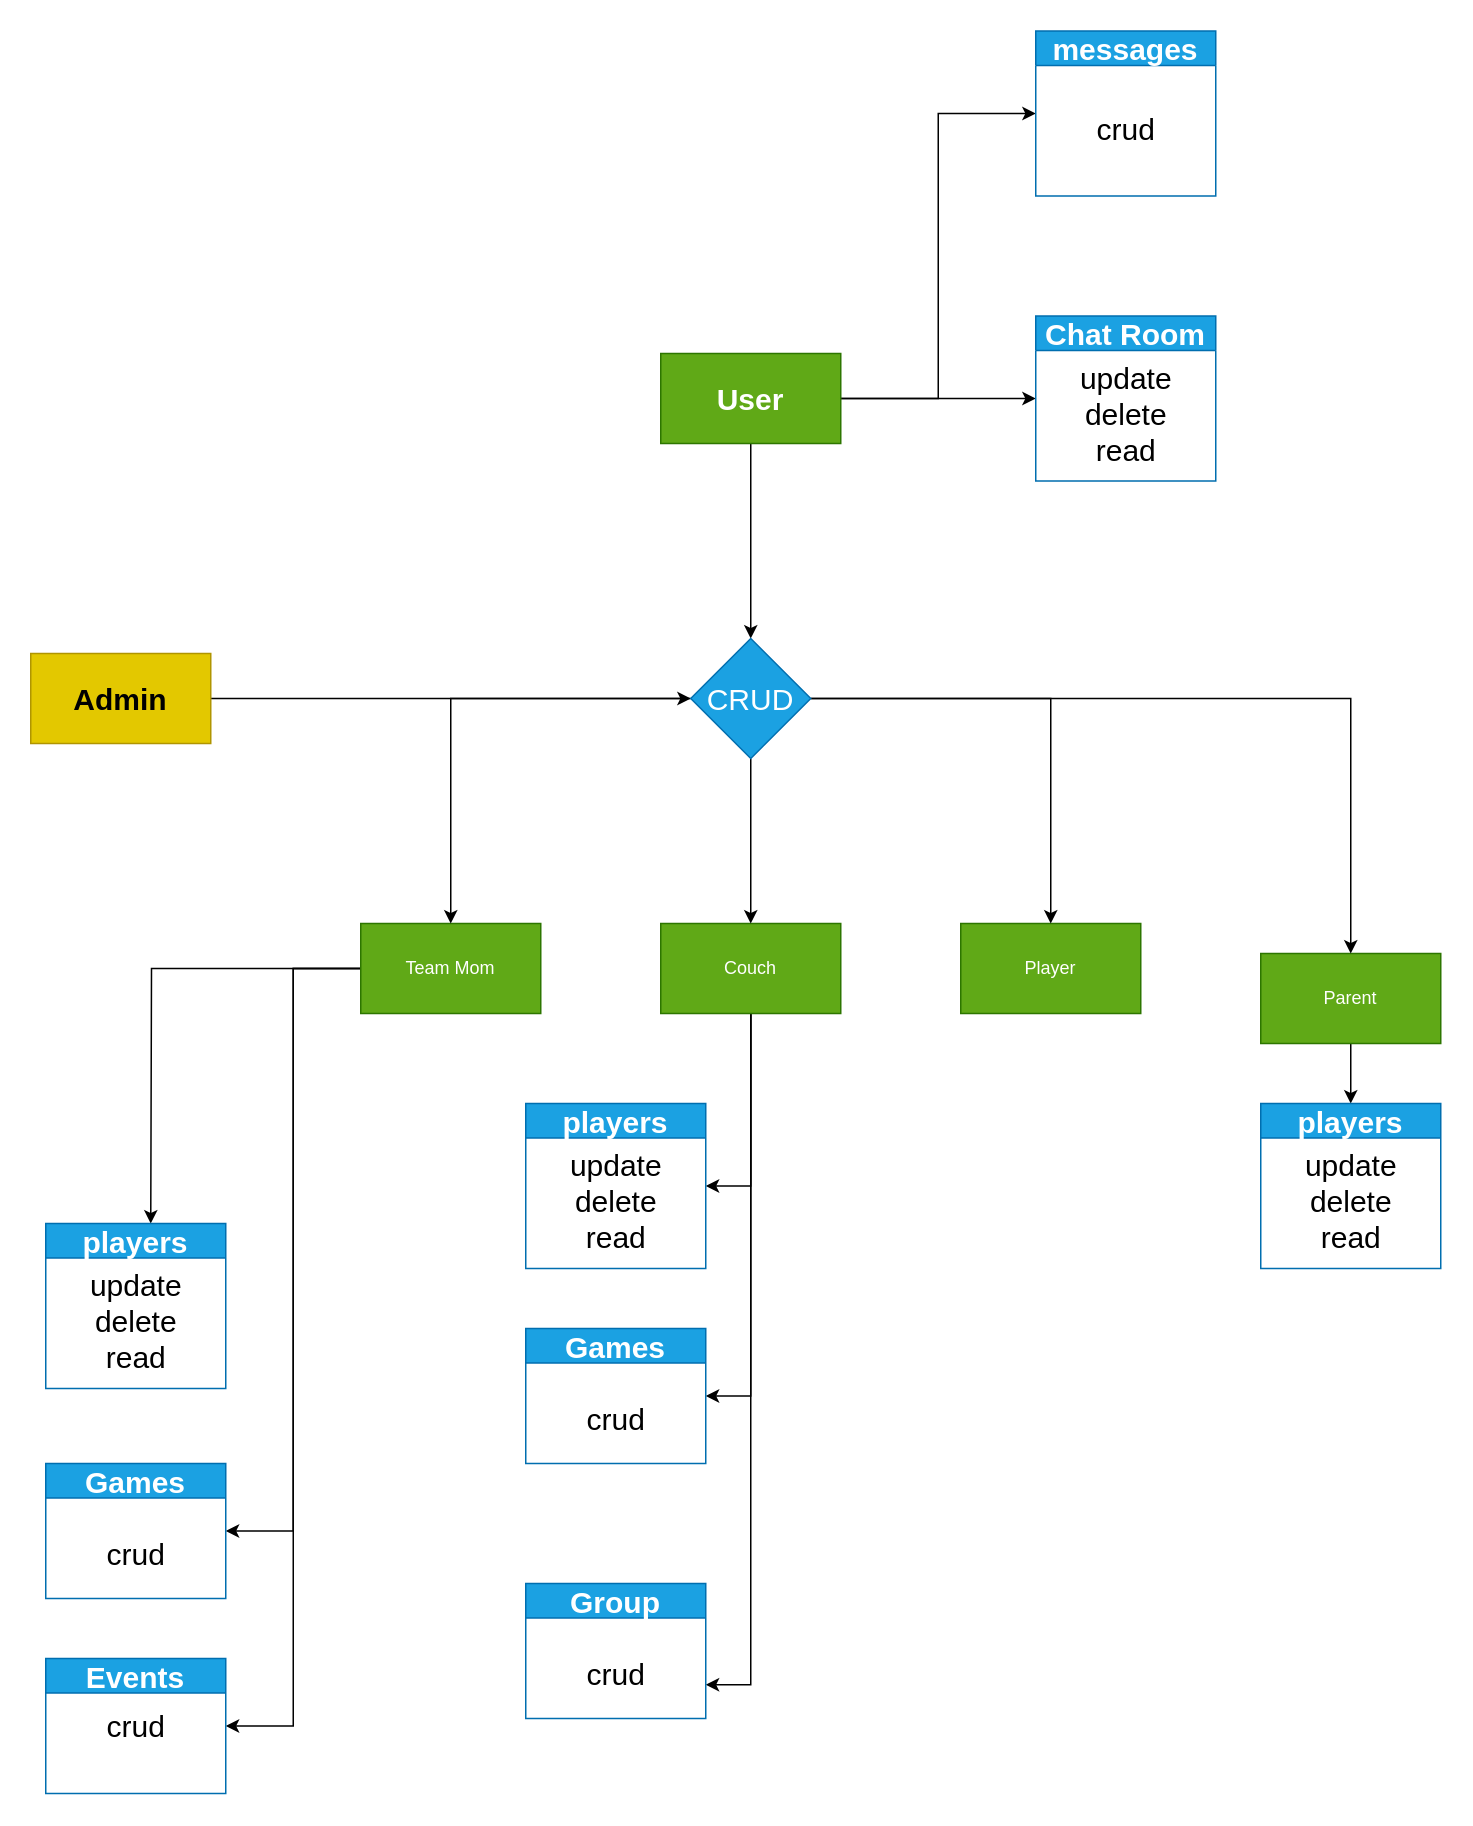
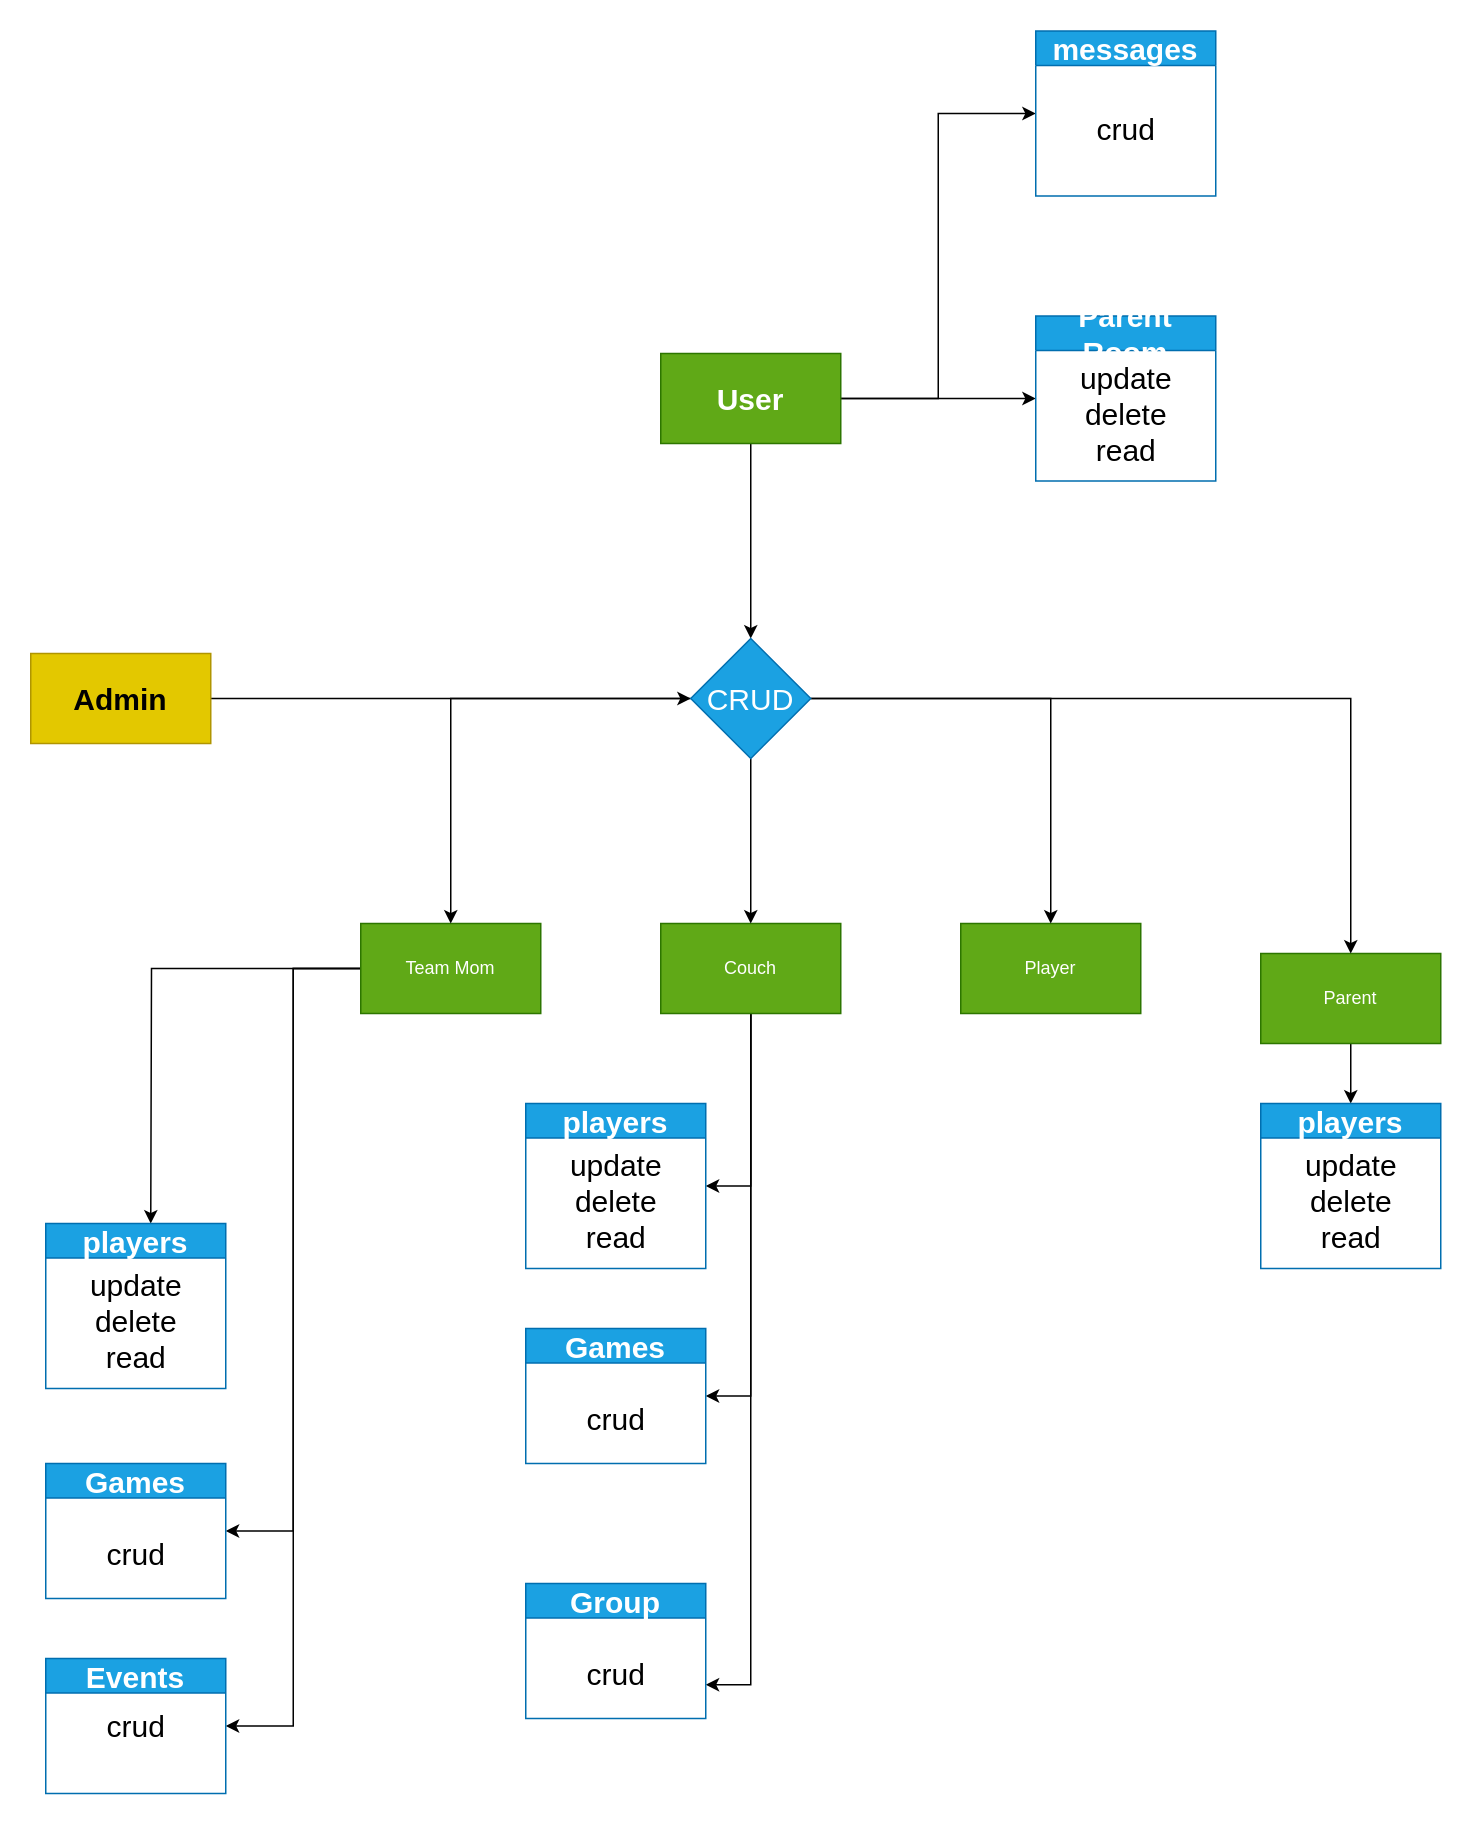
(1126, 334) -> (1126, 334)
